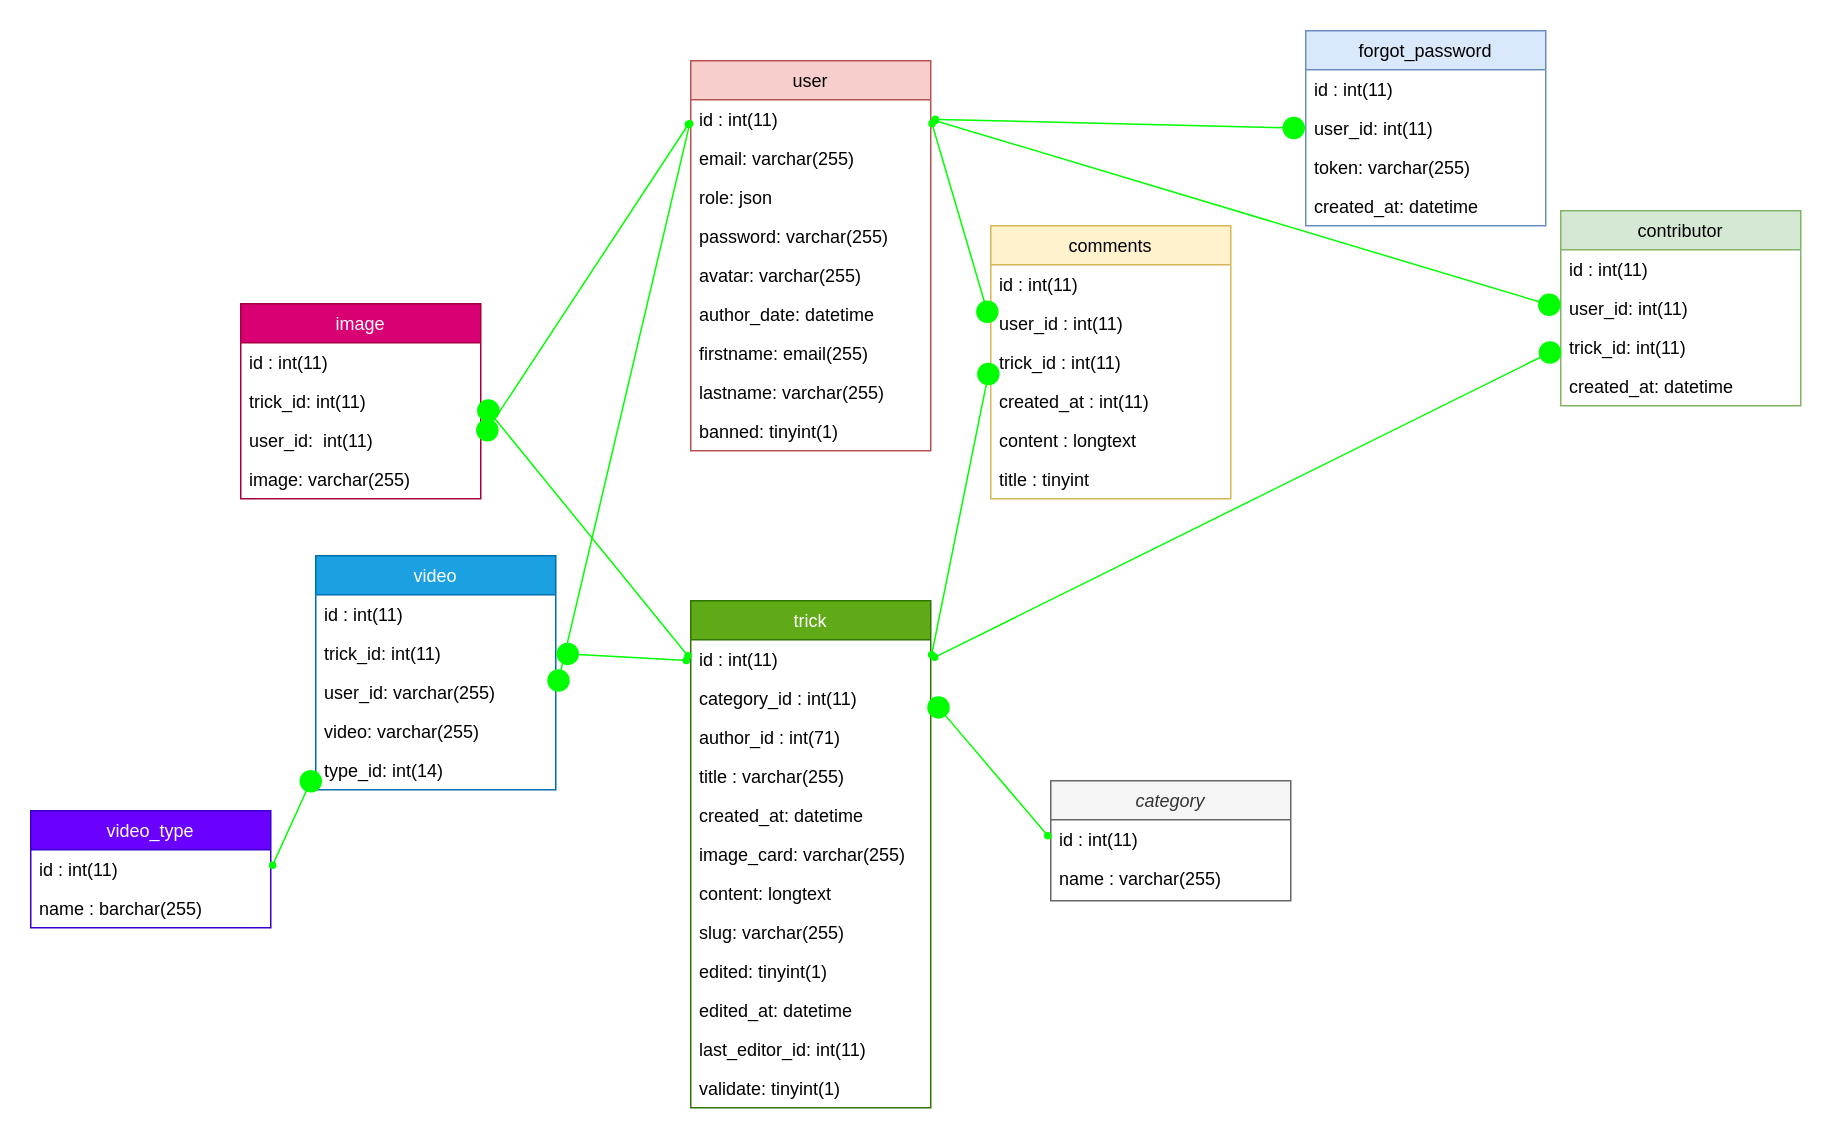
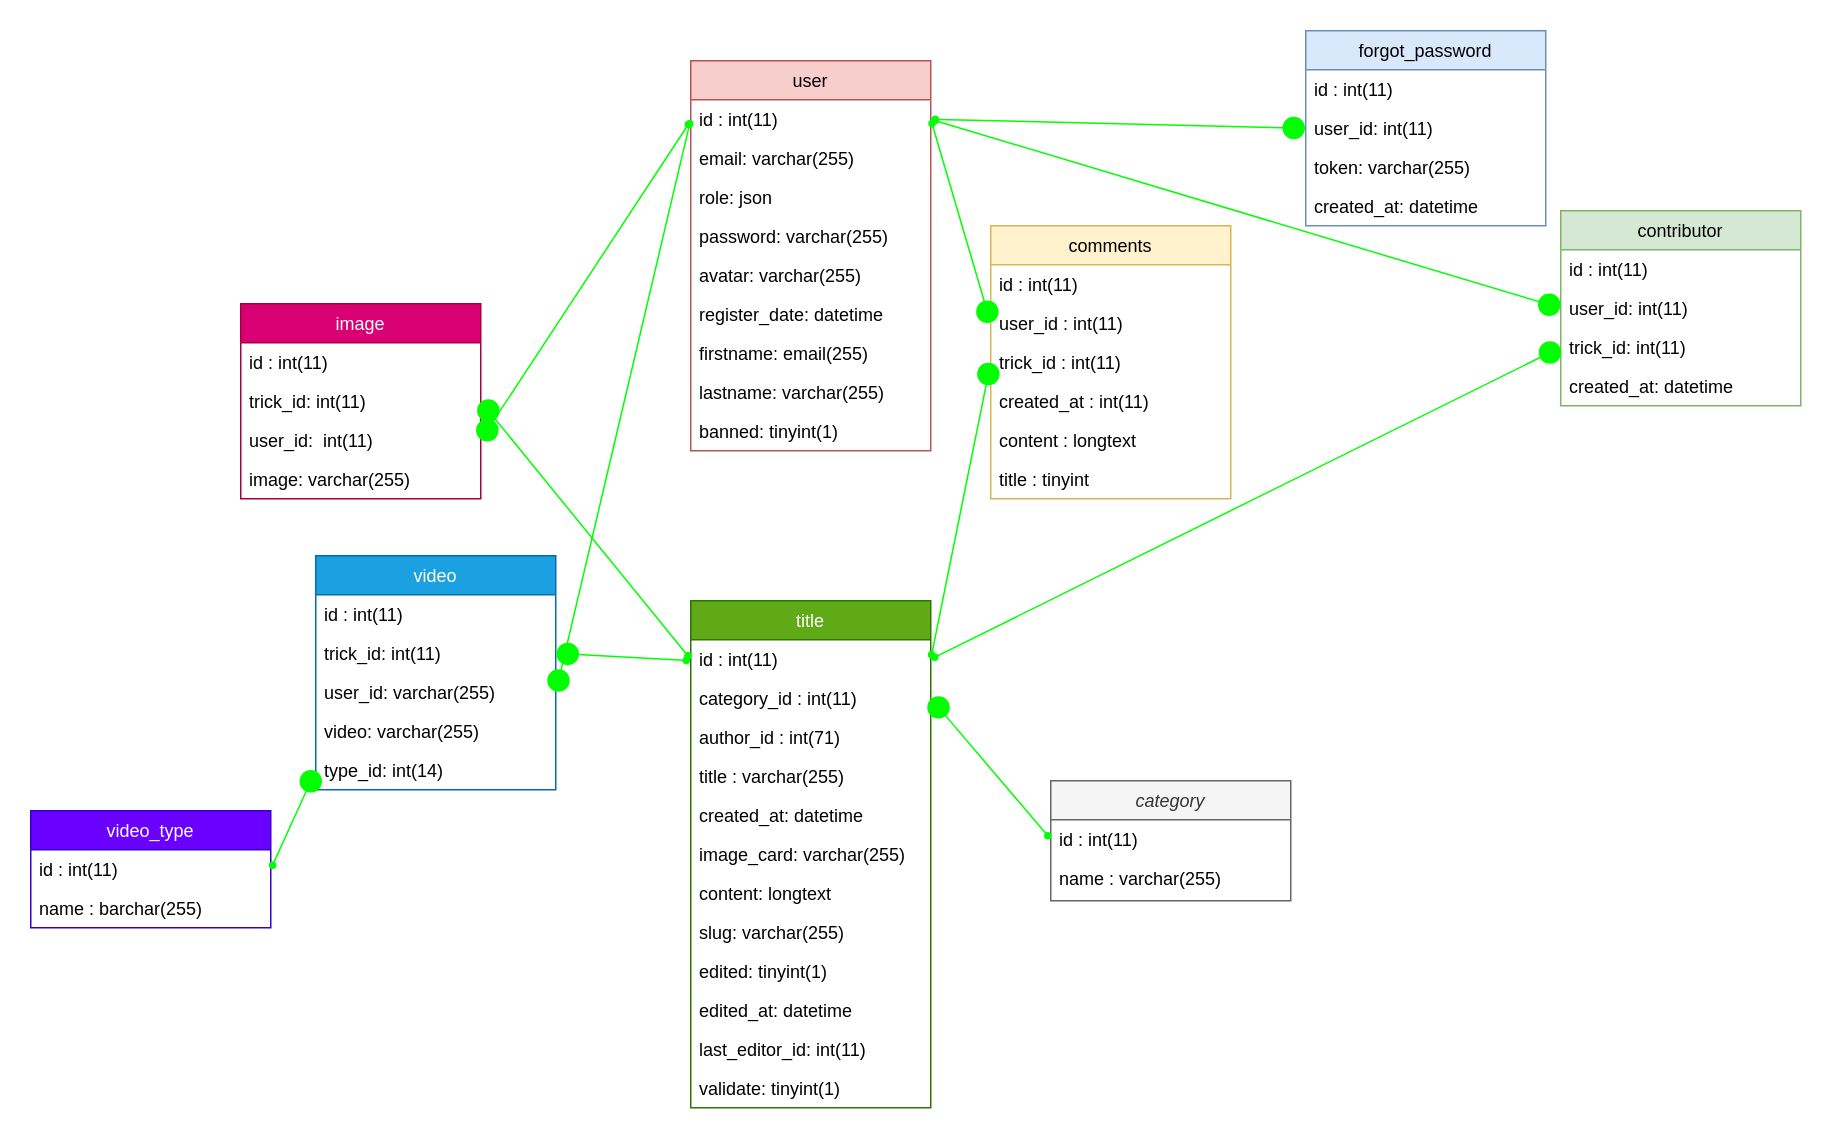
(798, 315) -> (806, 315)
(810, 621) -> (810, 621)
